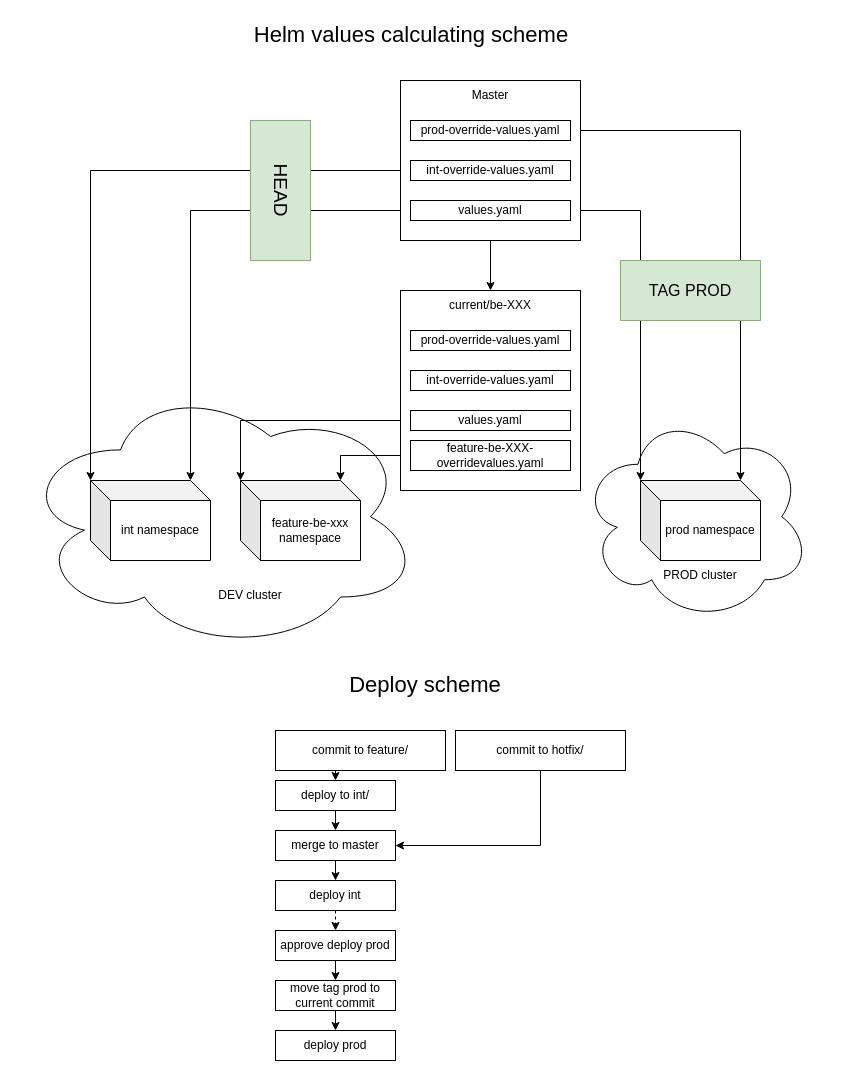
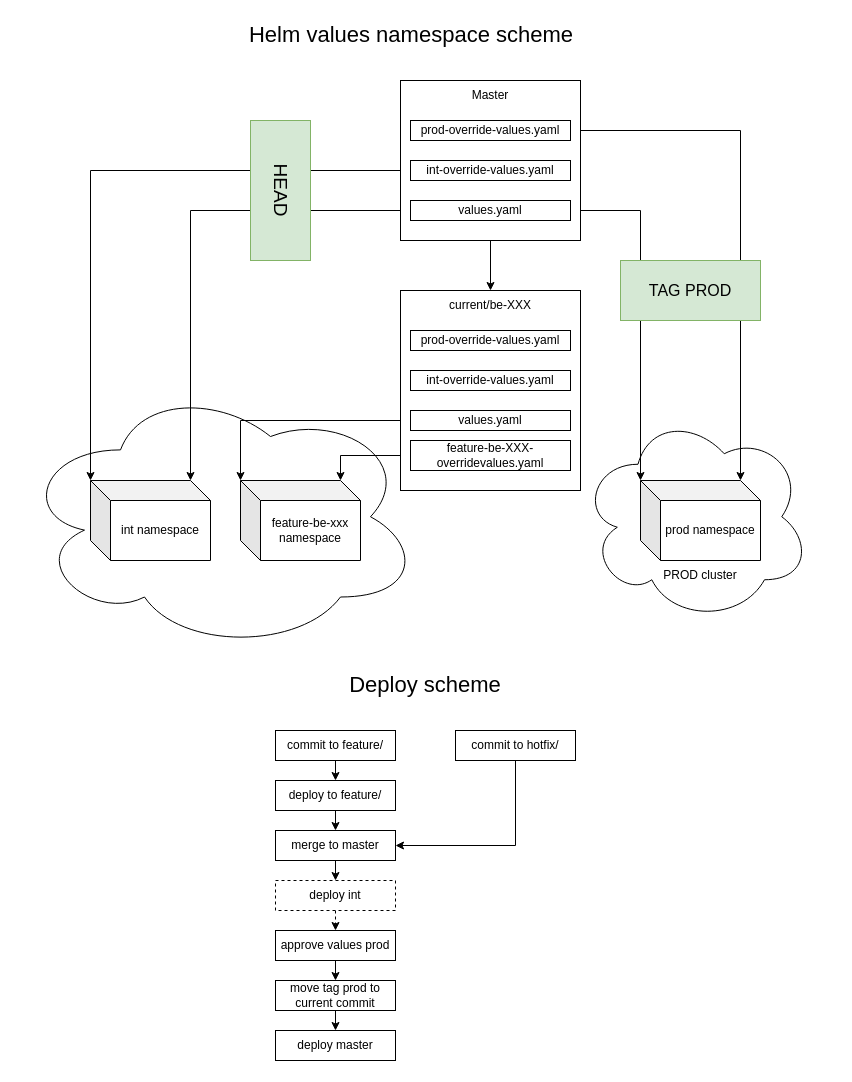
(412, 36) -> (412, 36)
(251, 596) -> none
(361, 751) -> (336, 746)
(541, 751) -> (516, 746)
(336, 796) -> (336, 796)
(336, 896) -> (336, 896)
(336, 946) -> (336, 946)
(336, 1046) -> (336, 1046)
